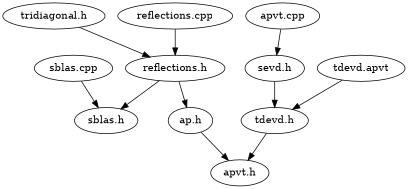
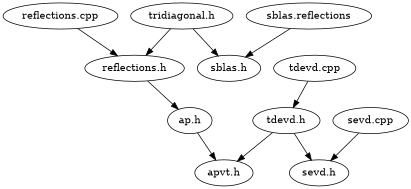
(283, 16) -> (371, 121)
(74, 68) -> (309, 16)
(361, 68) -> (315, 68)
(275, 91) -> (301, 144)
(143, 93) -> (203, 40)
